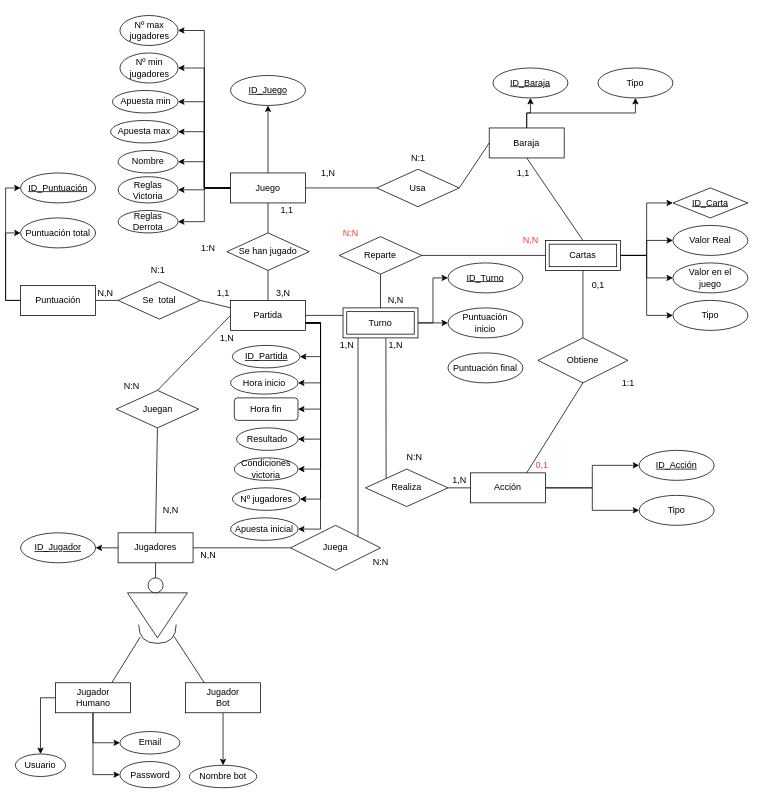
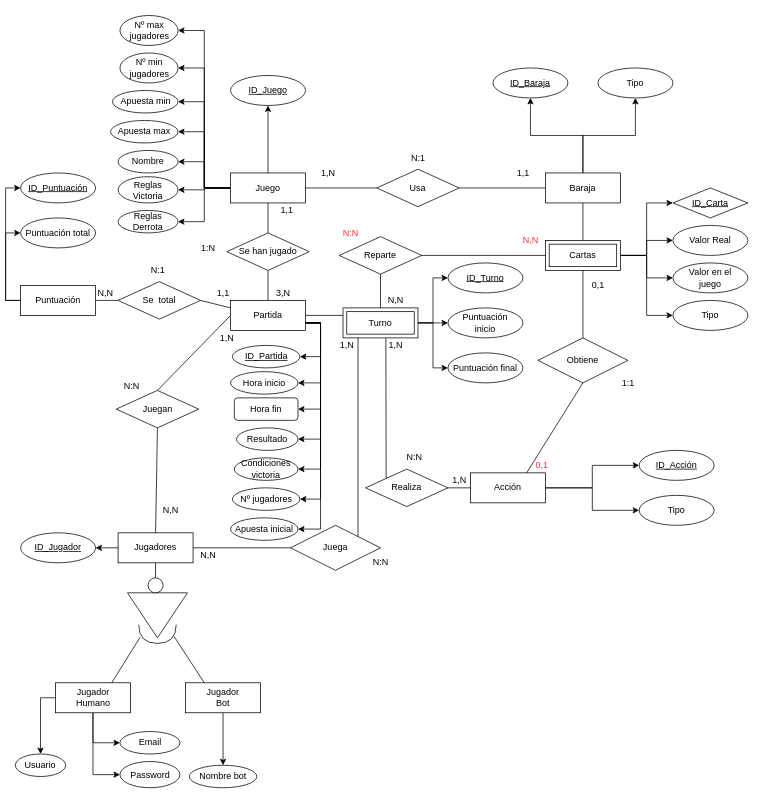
(527, 143) -> (583, 188)
none -> (435, 368)
